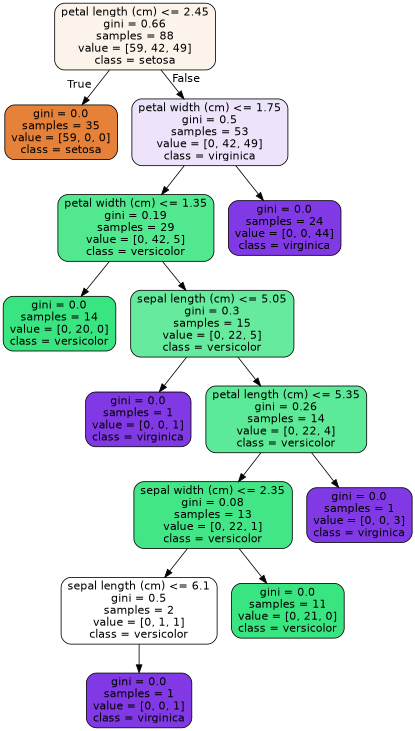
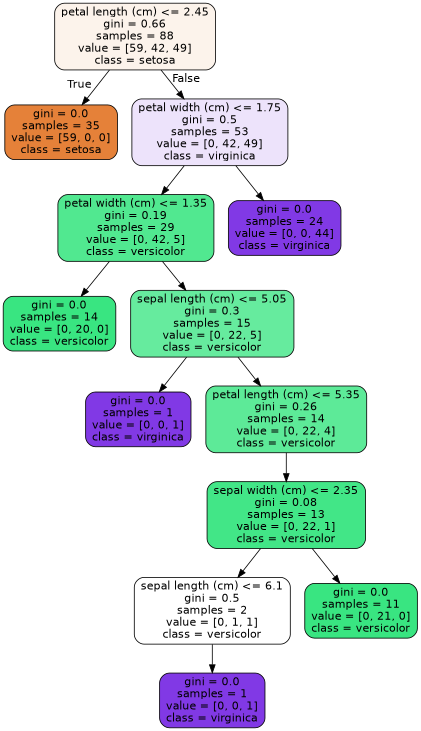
(359, 515) -> none
